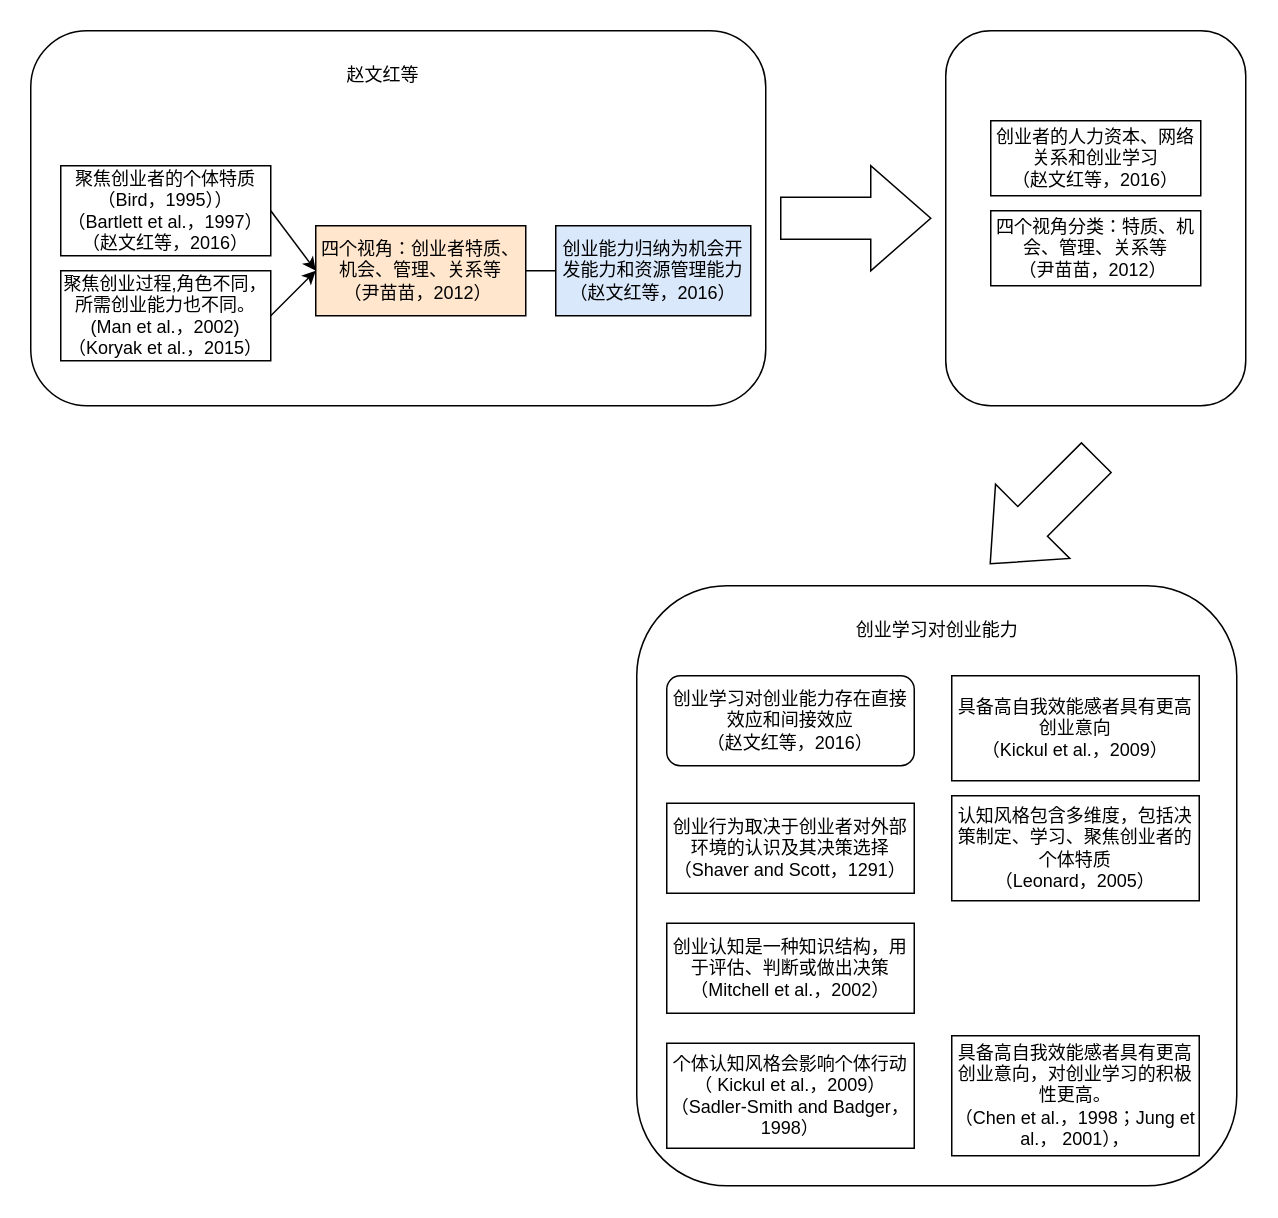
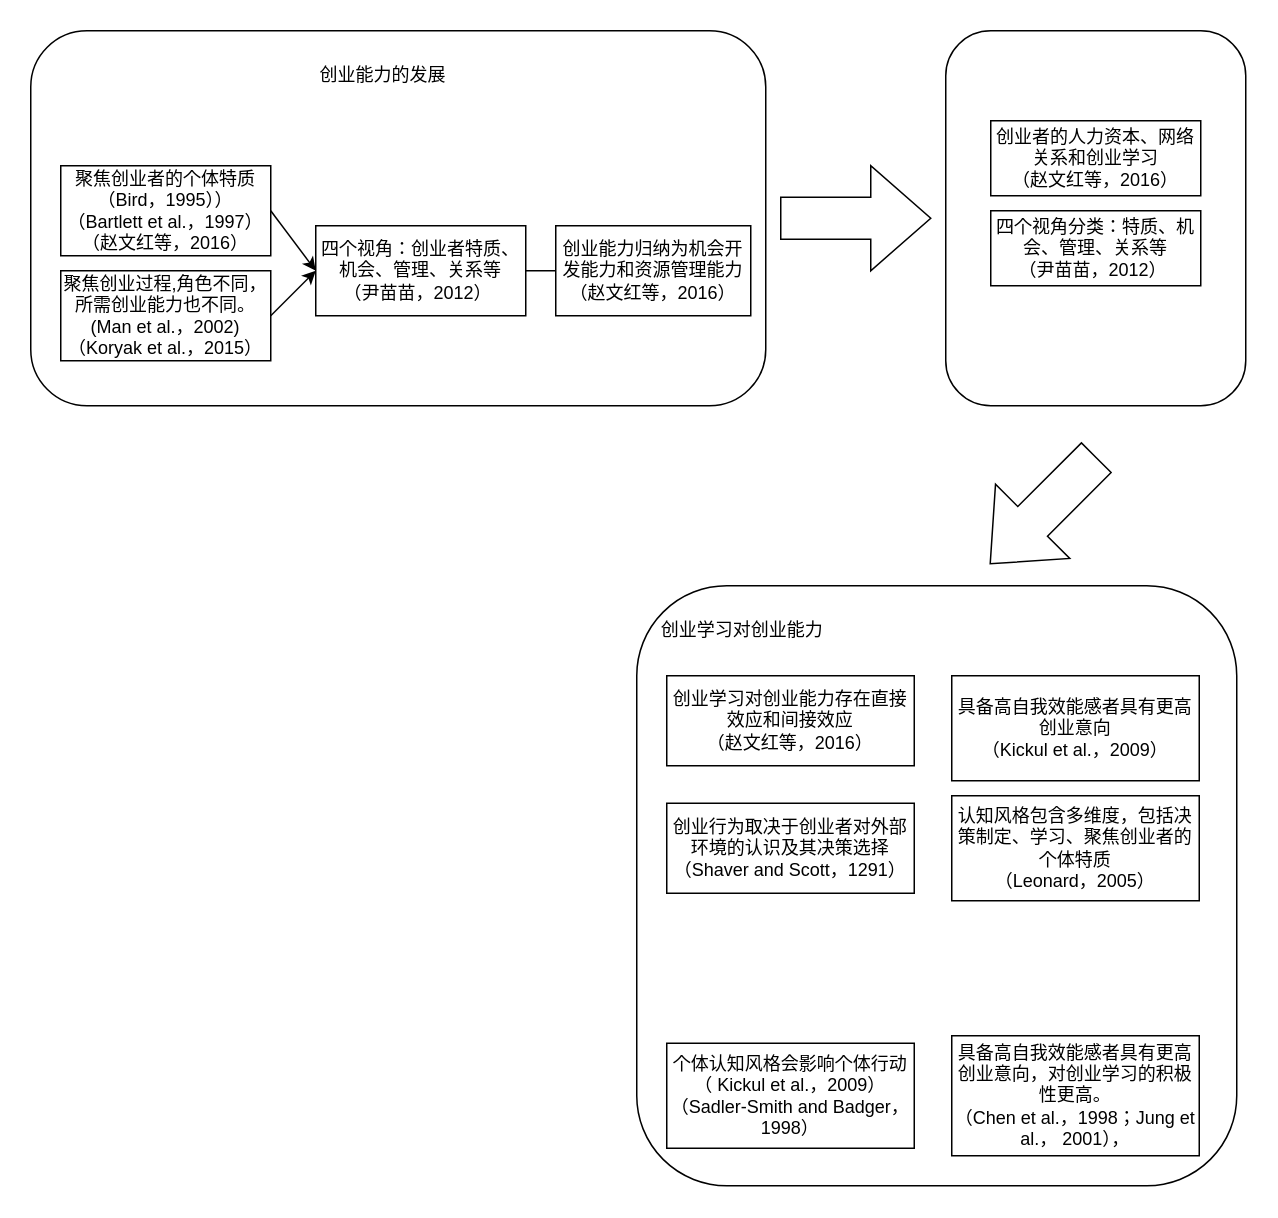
(383, 76) -> (383, 76)
(421, 271) -> (421, 271)
(653, 271) -> (653, 271)
(937, 631) -> (742, 631)
(791, 721) -> (791, 721)
(791, 968) -> none
